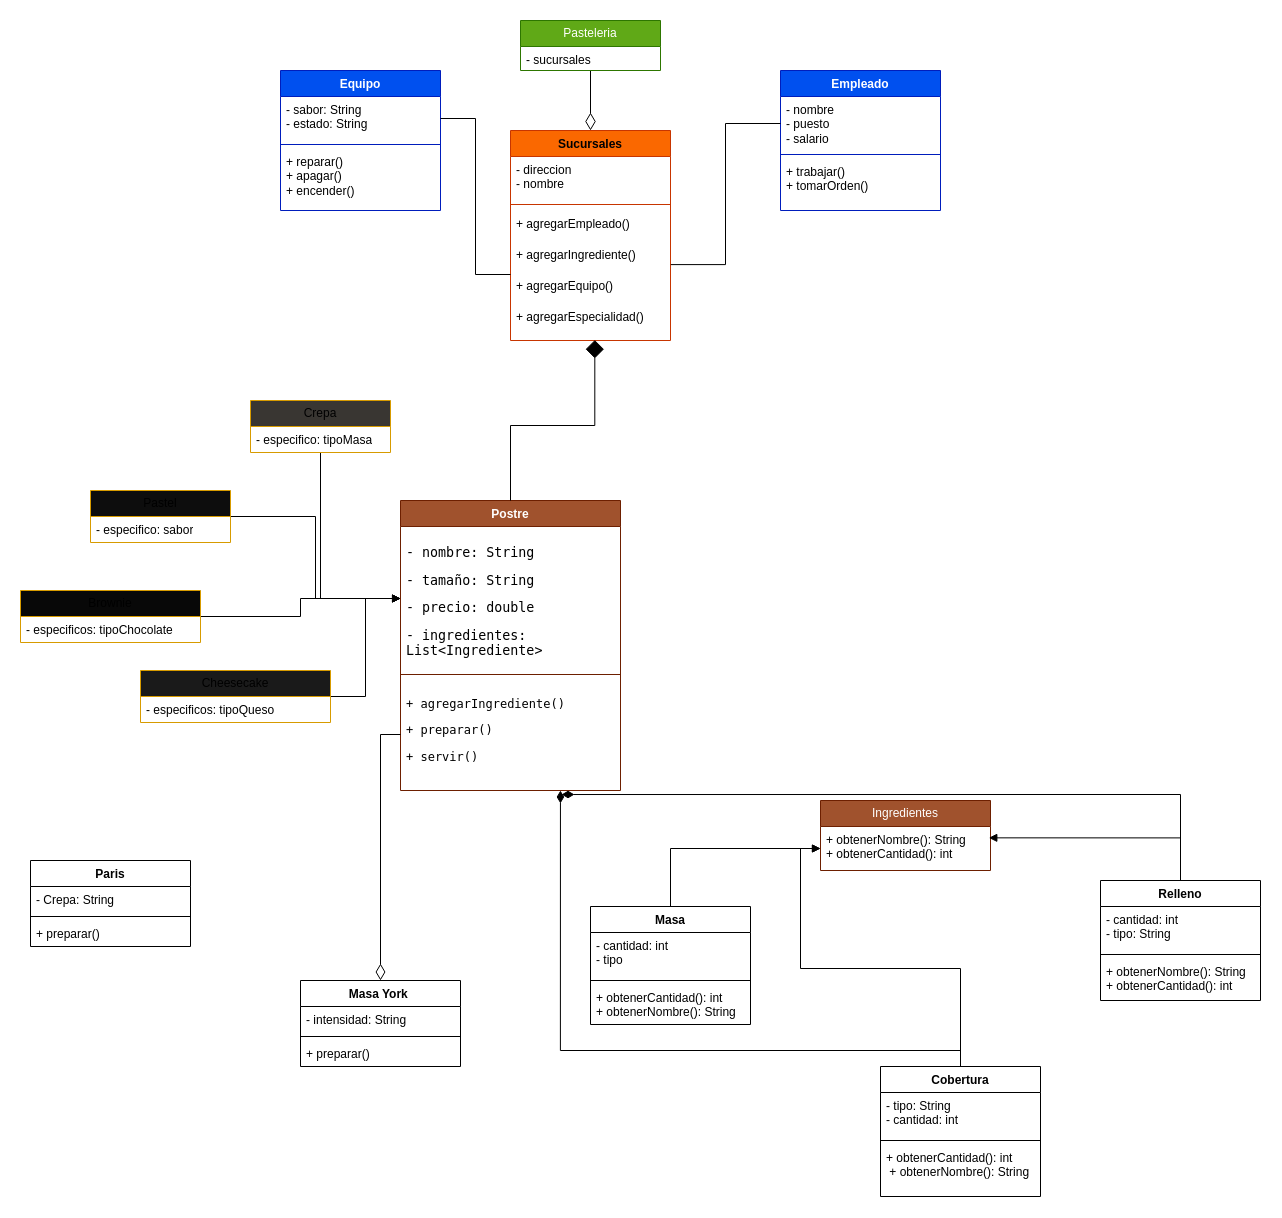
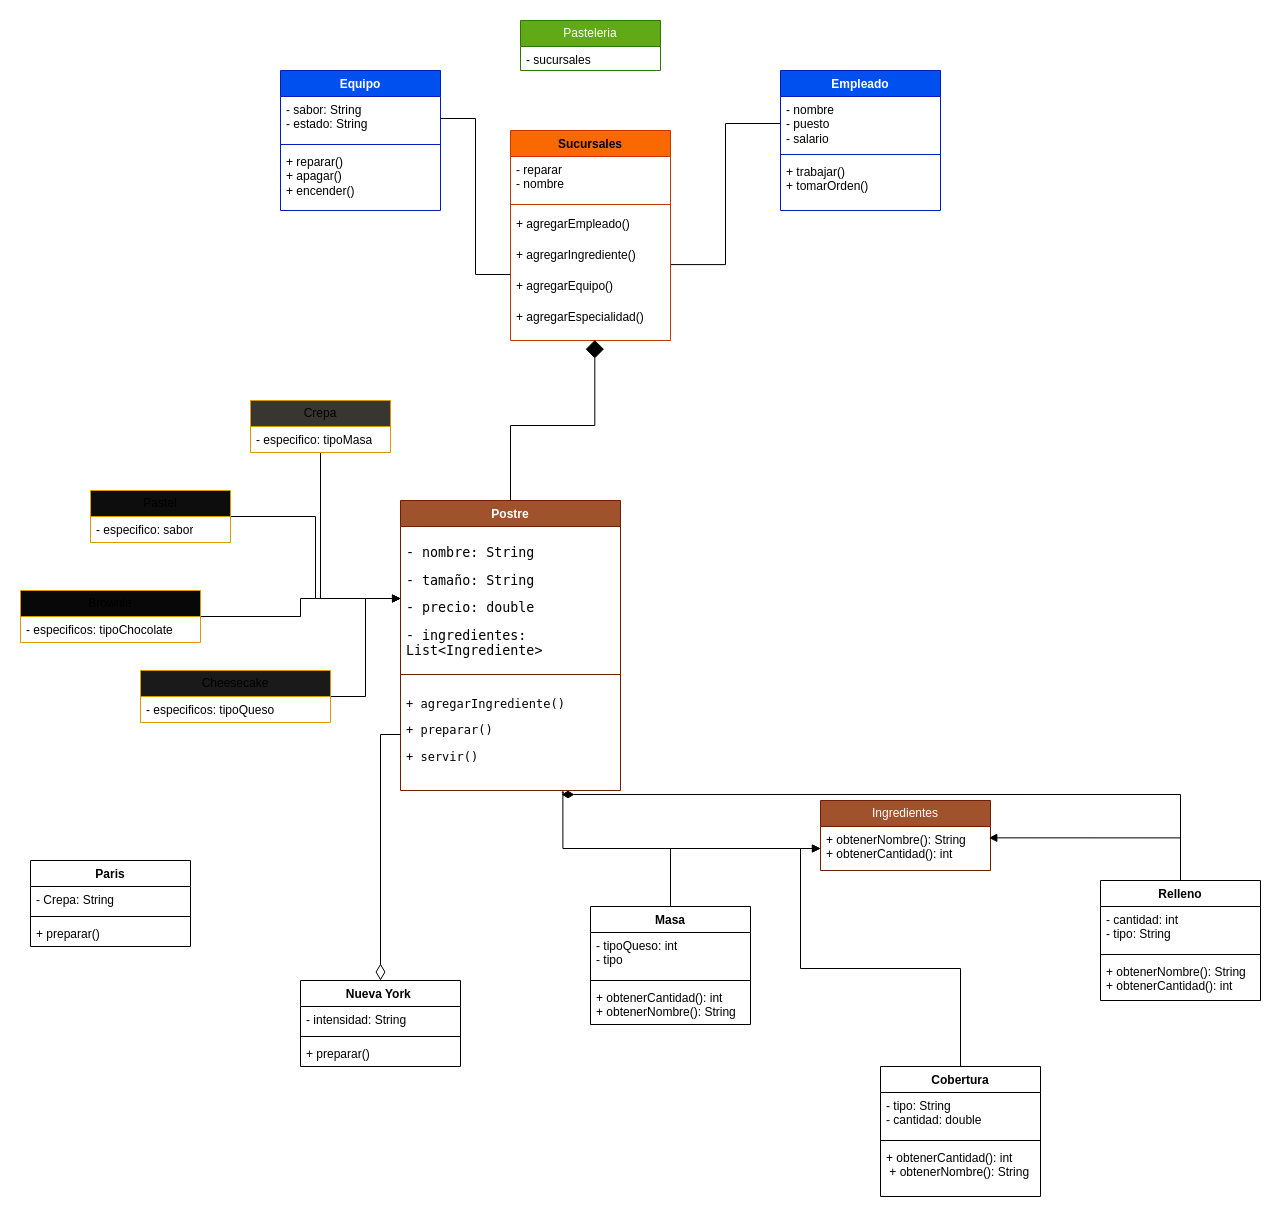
(591, 93) -> none
(549, 178) -> (545, 178)
none -> (588, 849)
(639, 954) -> (642, 954)
(381, 995) -> (381, 995)
(635, 1051) -> none
(929, 1114) -> (939, 1114)
